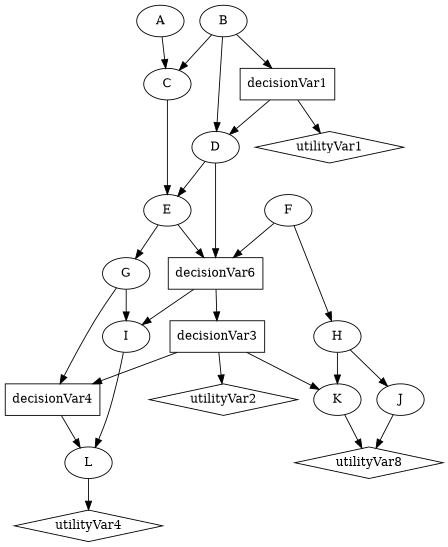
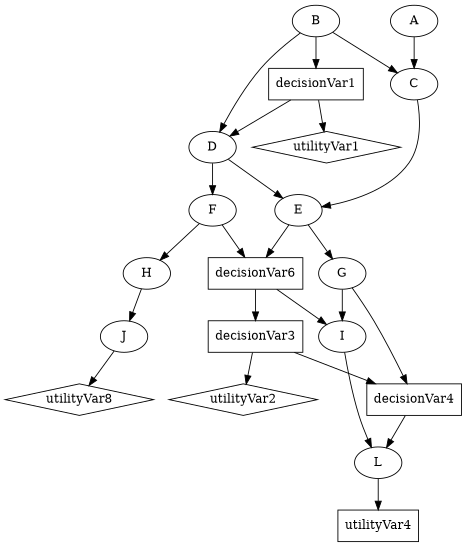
(216, 206) -> (213, 174)
(337, 400) -> none
(89, 526) -> (378, 526)
